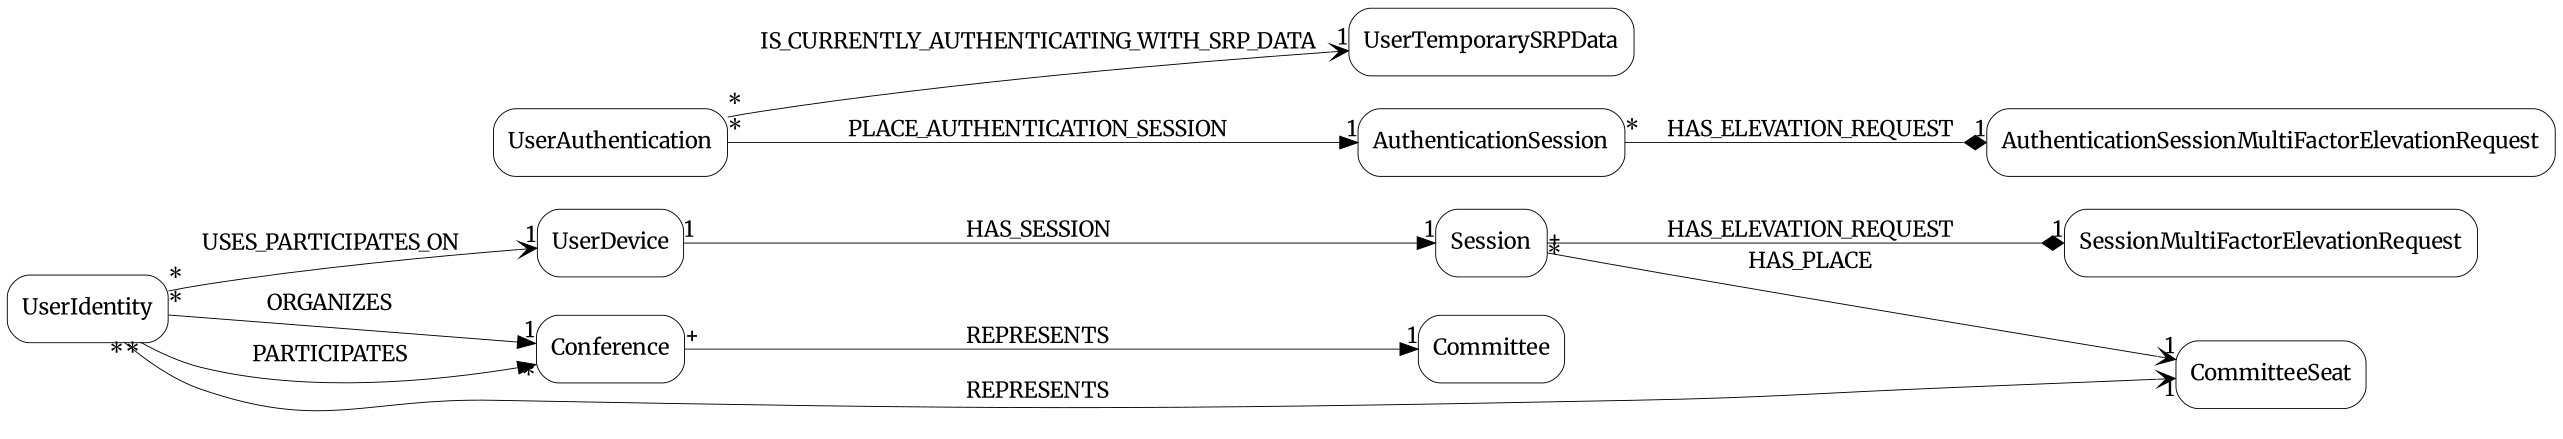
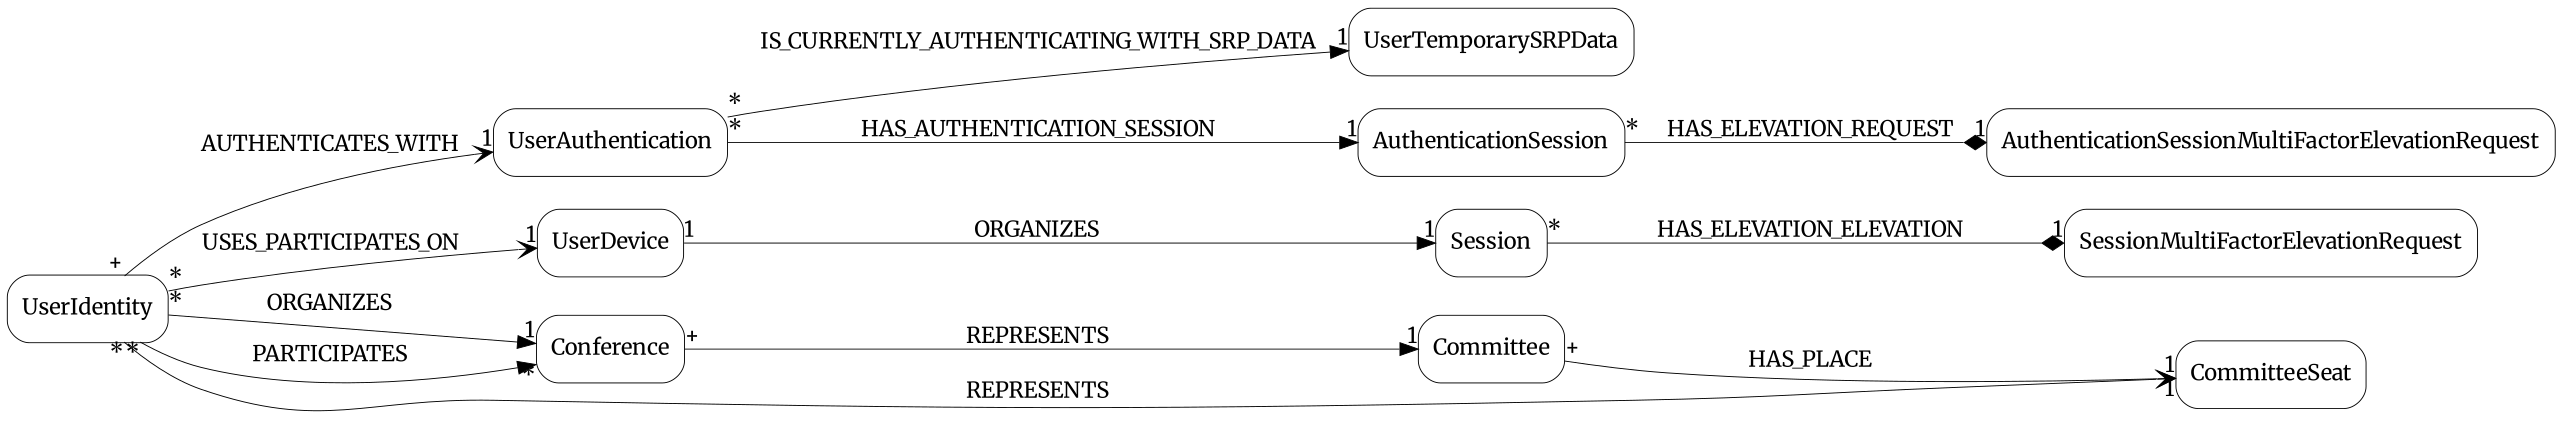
(1028, 78) -> (1028, 78)
(1038, 131) -> (1038, 131)
none -> (291, 192)
(1038, 231) -> (1038, 231)
(1810, 231) -> (1810, 231)
(1852, 306) -> (1846, 380)
